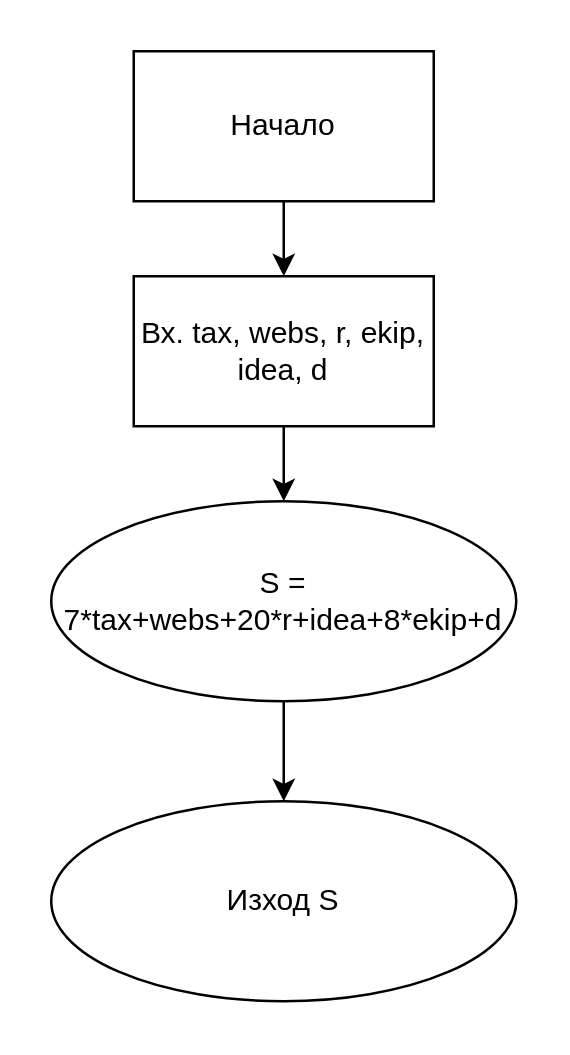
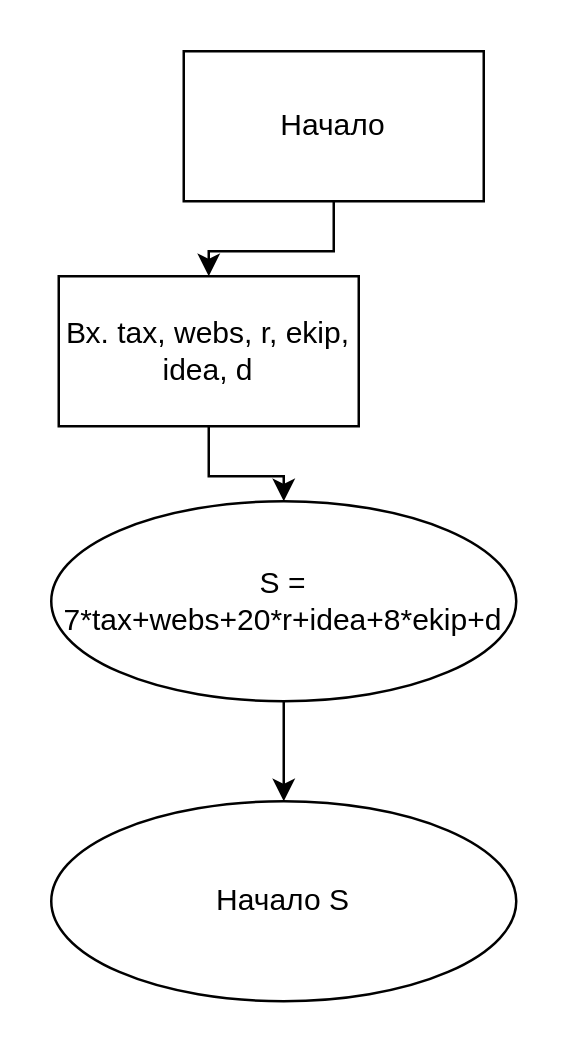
(284, 126) -> (334, 126)
(284, 351) -> (209, 351)
(284, 901) -> (284, 901)
